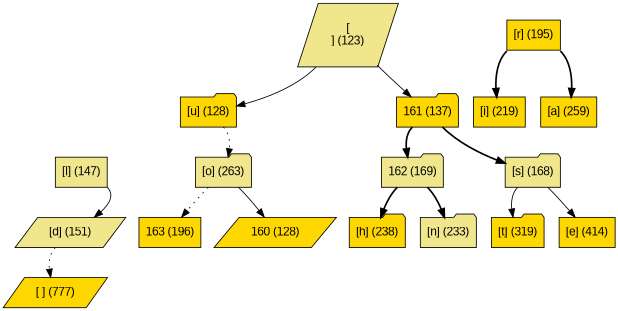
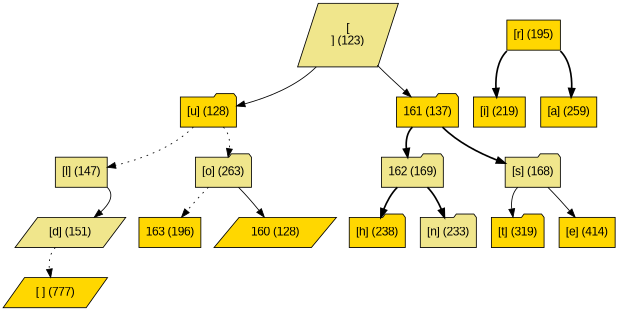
none -> (157, 151)
